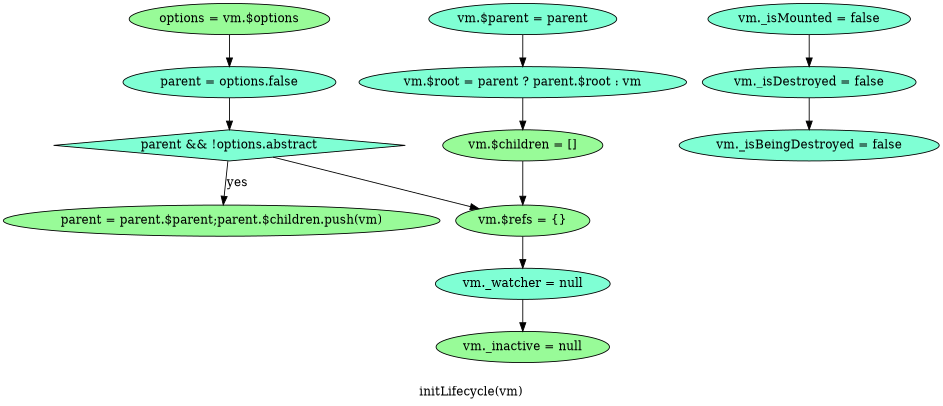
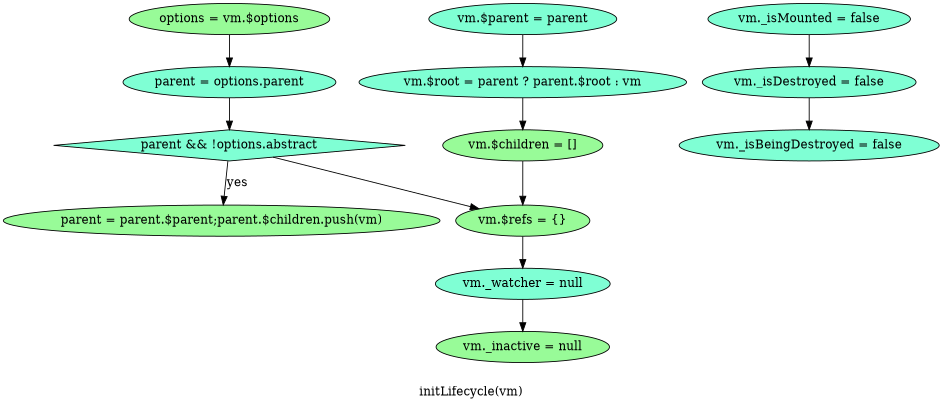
(229, 82) -> (229, 82)
